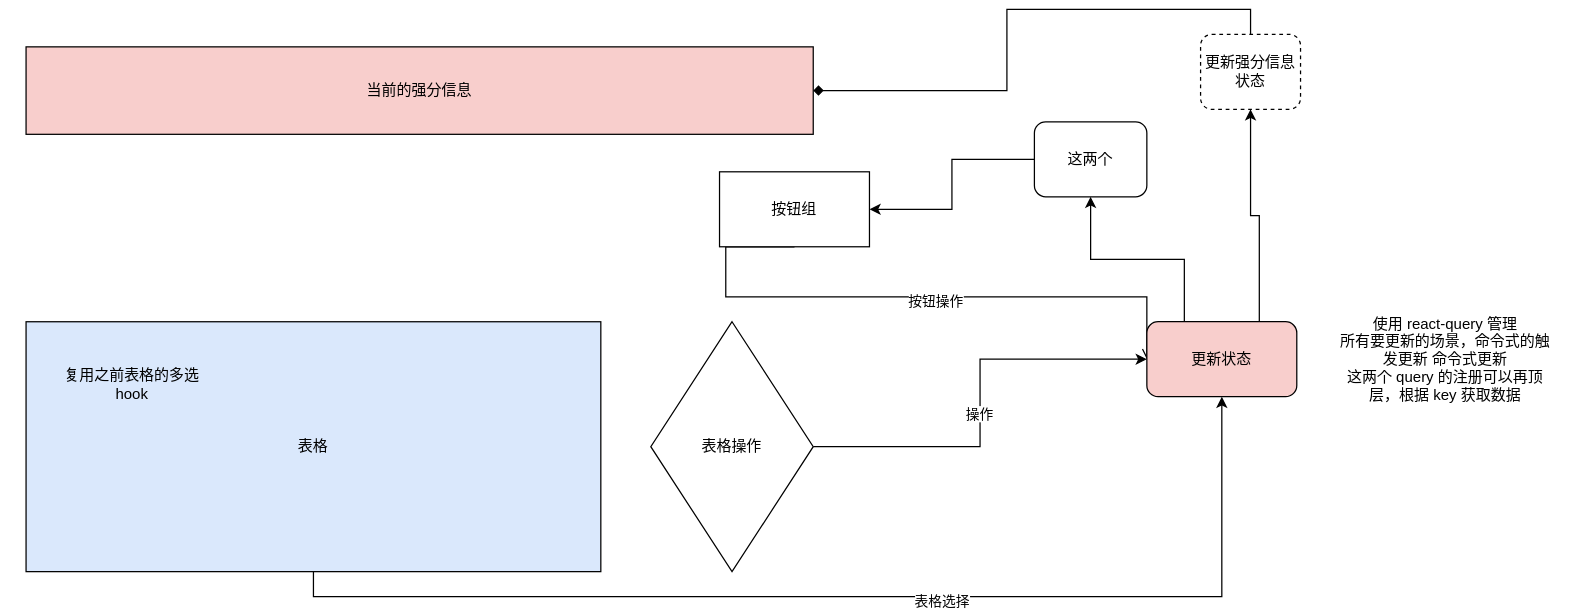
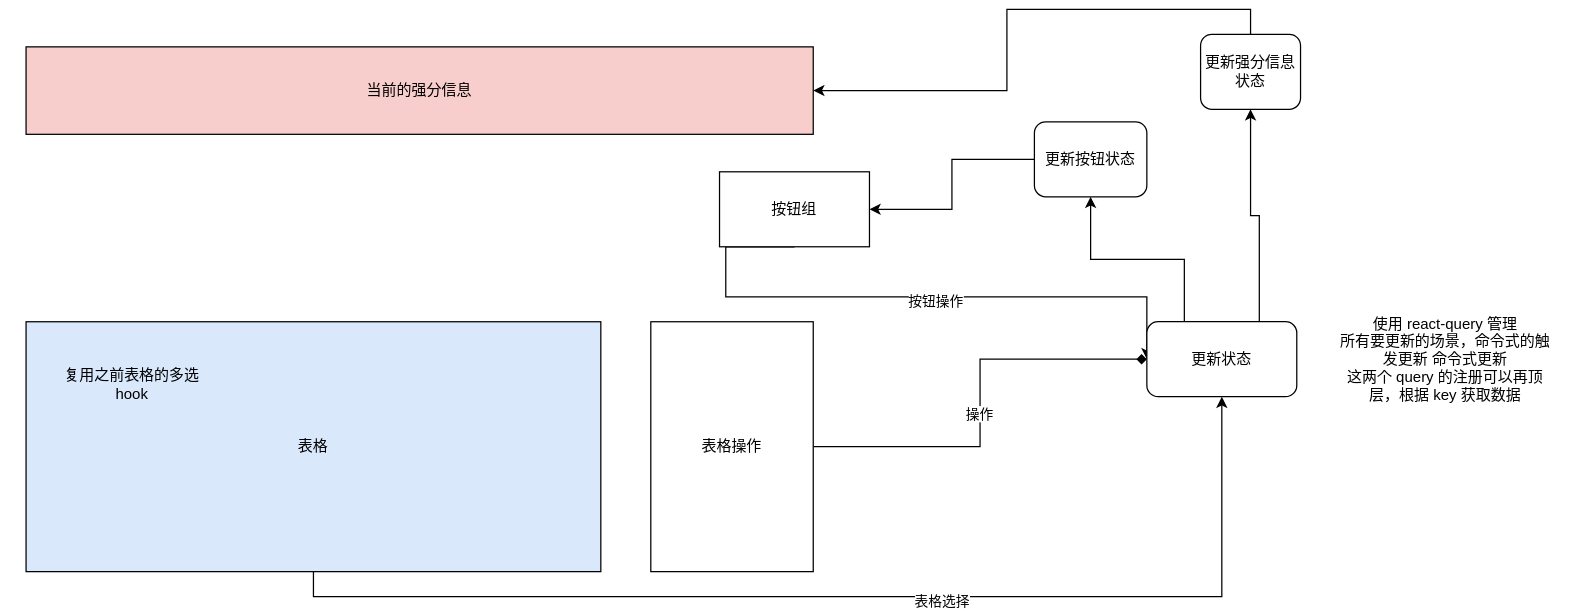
(1251, 72) -> (1251, 72)
(824, 91) -> (823, 91)
(1091, 159) -> (1091, 159)
(1147, 353) -> (1147, 349)
(1137, 359) -> (1136, 359)
(1222, 359) -> (1222, 359)
(732, 447) -> (732, 447)
